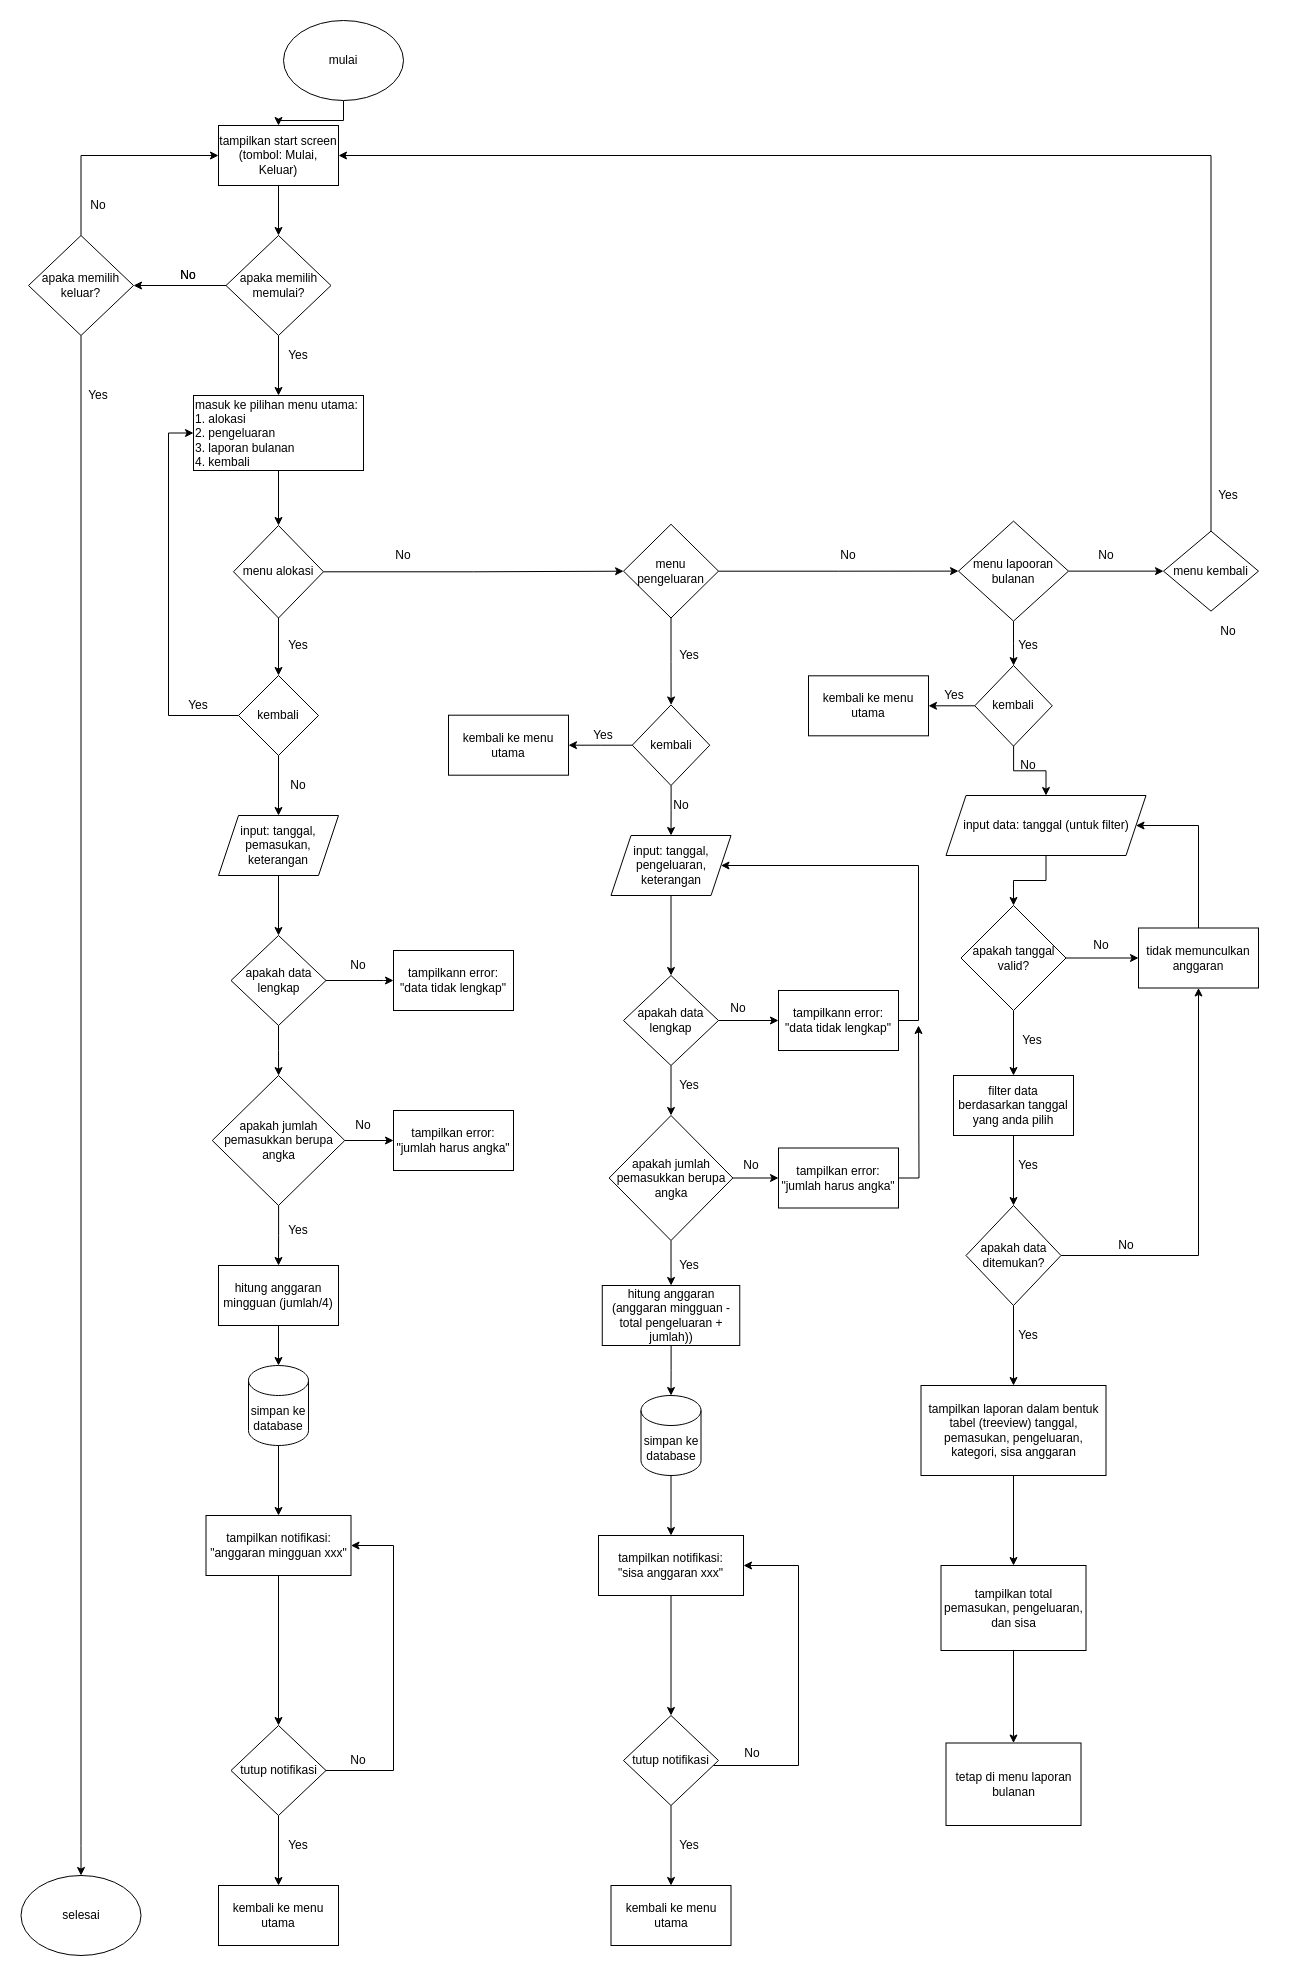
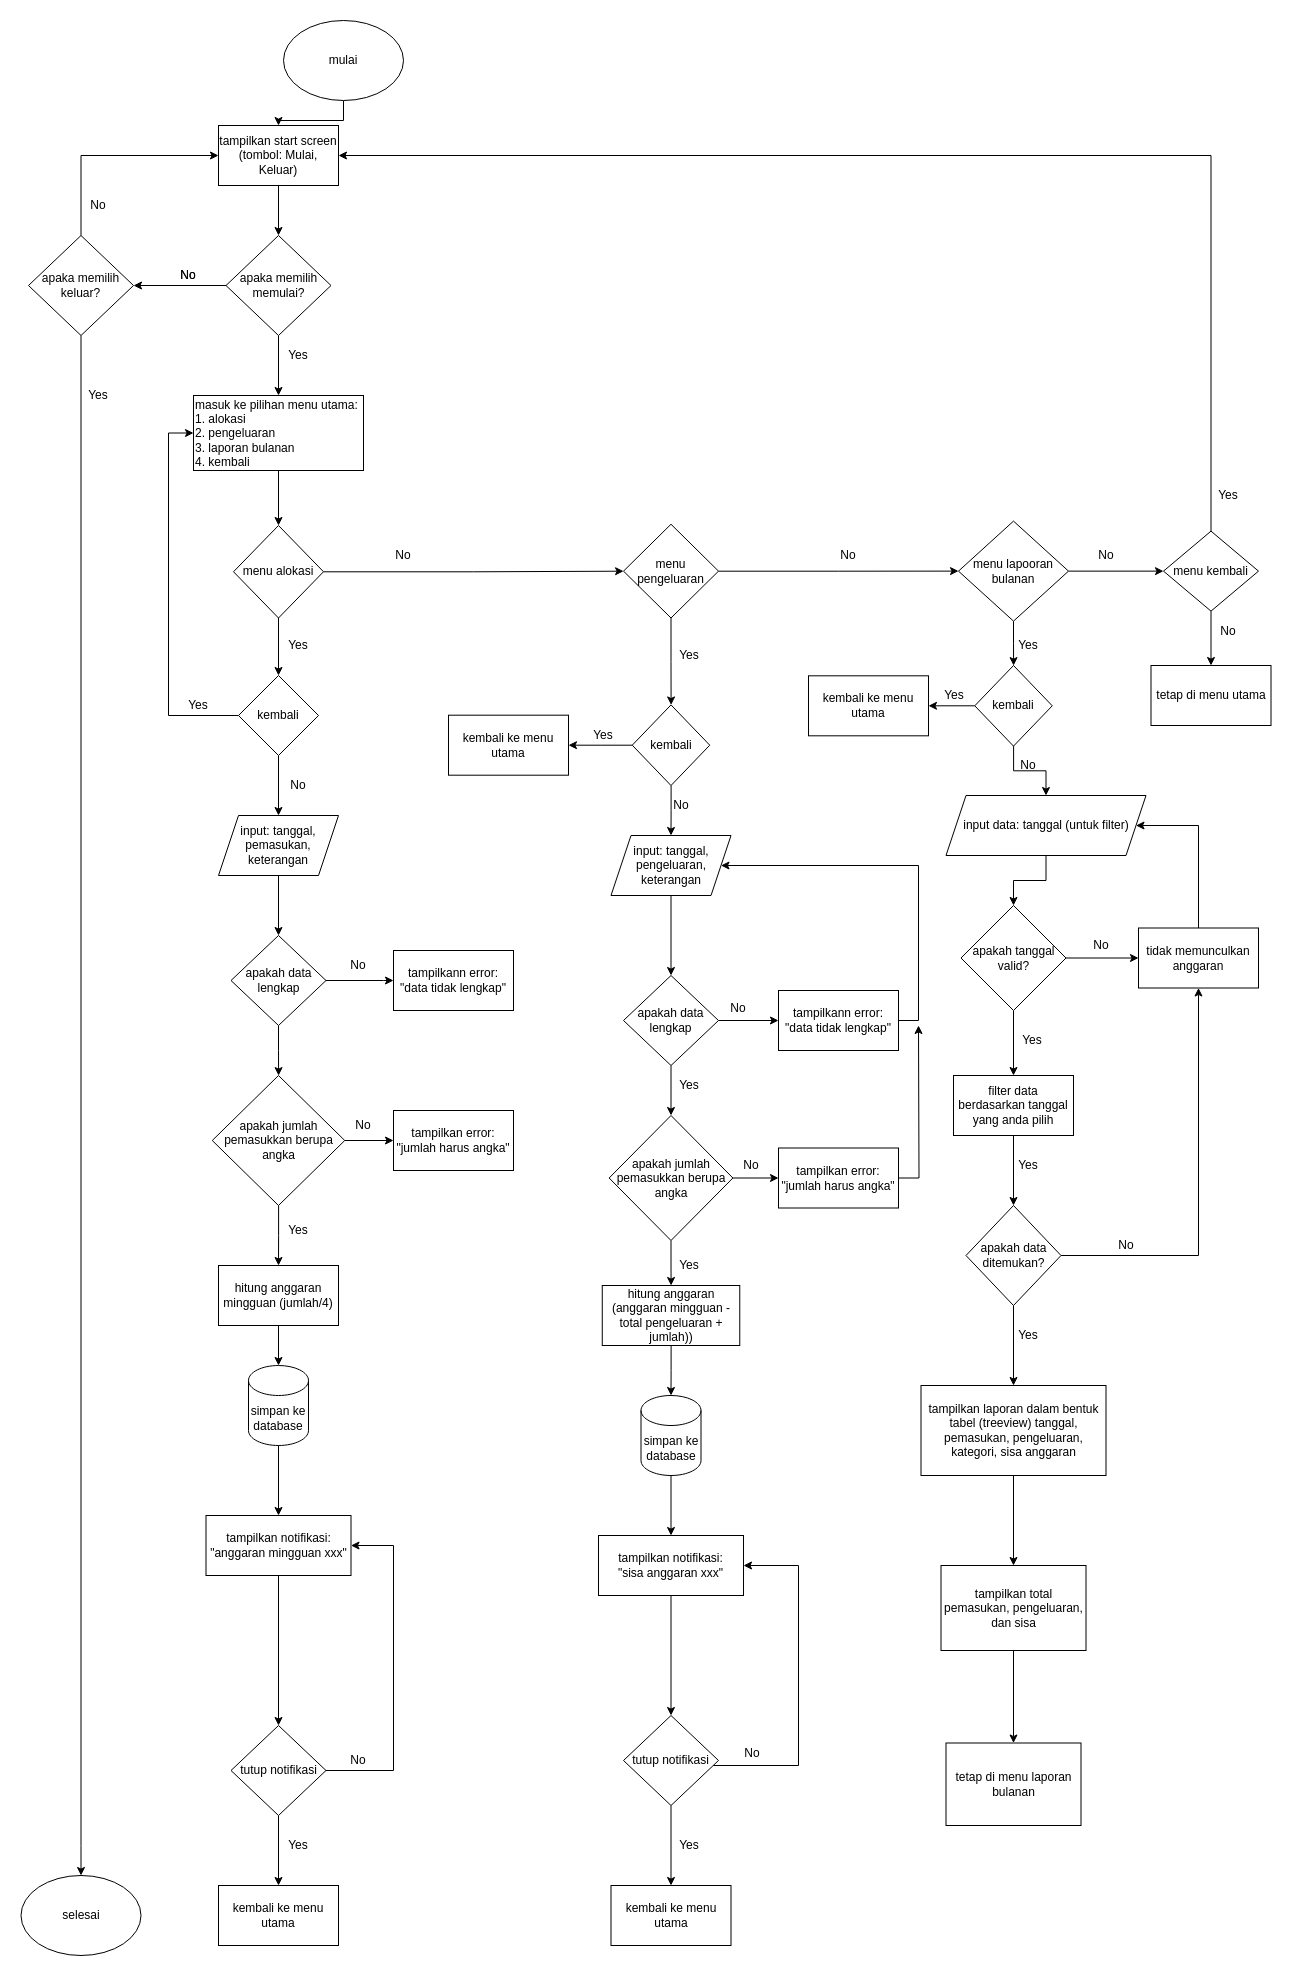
none -> (1211, 635)
none -> (1211, 696)
